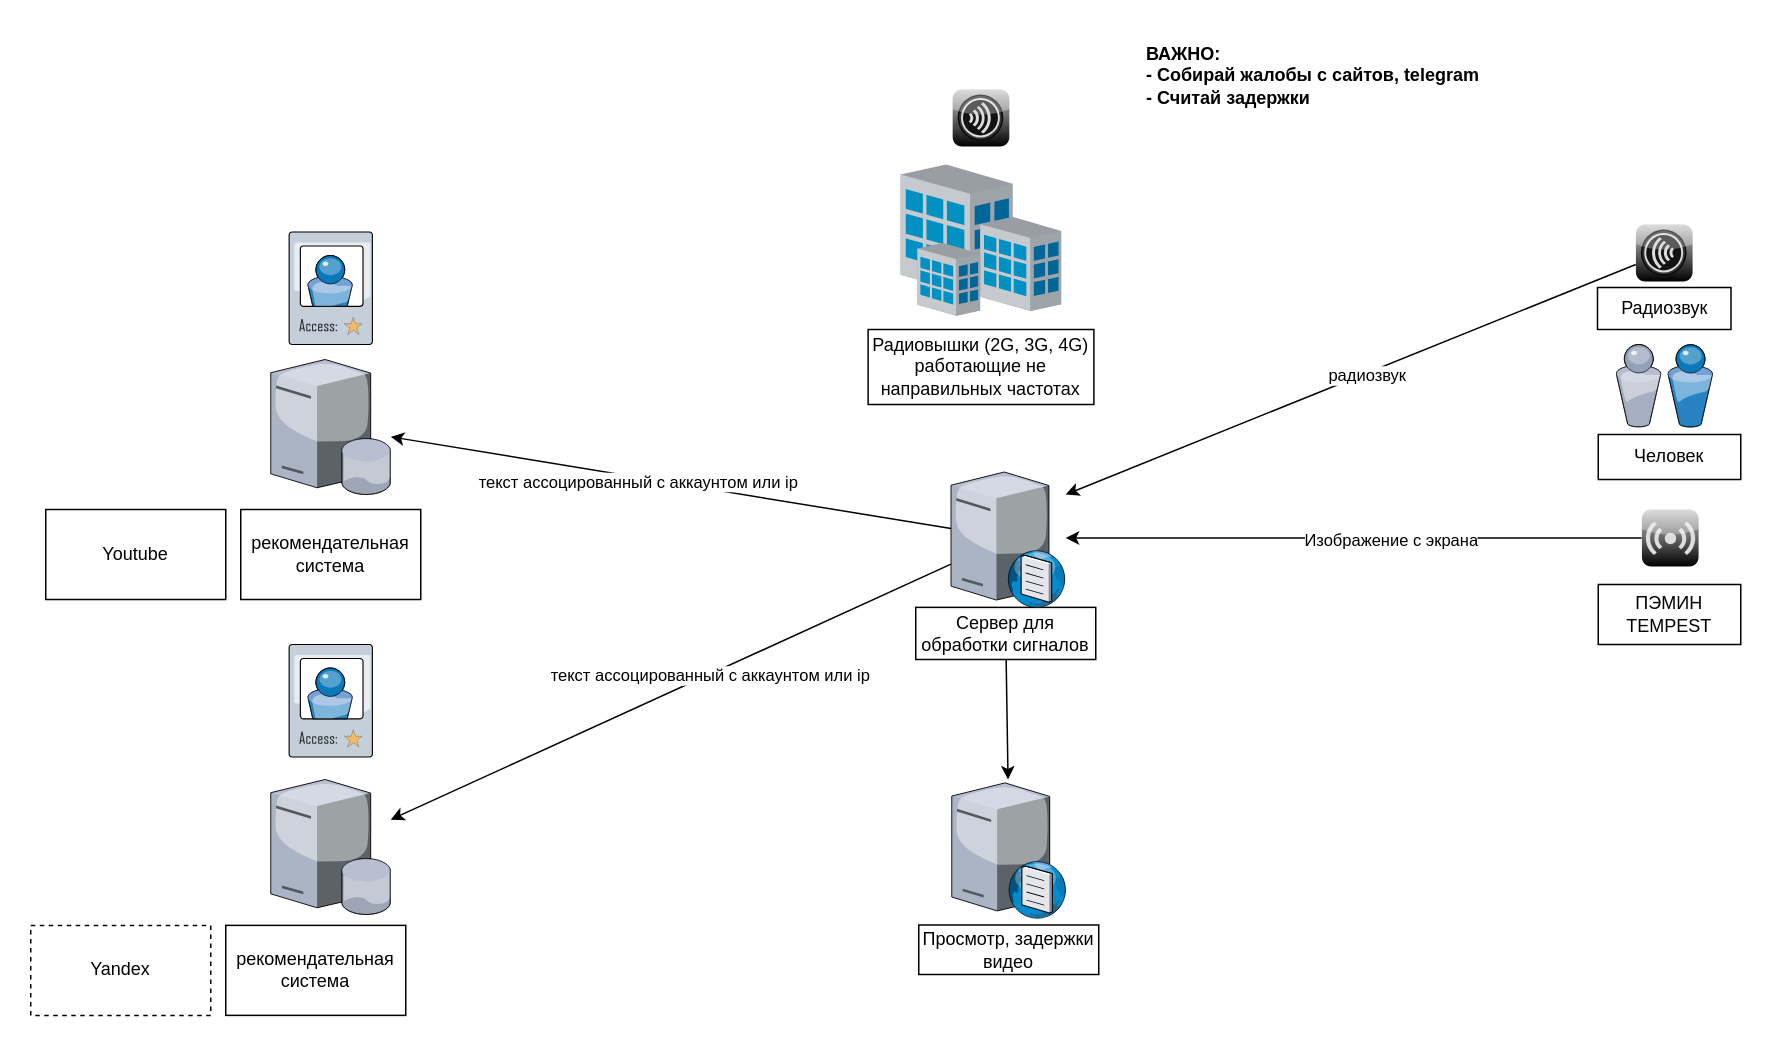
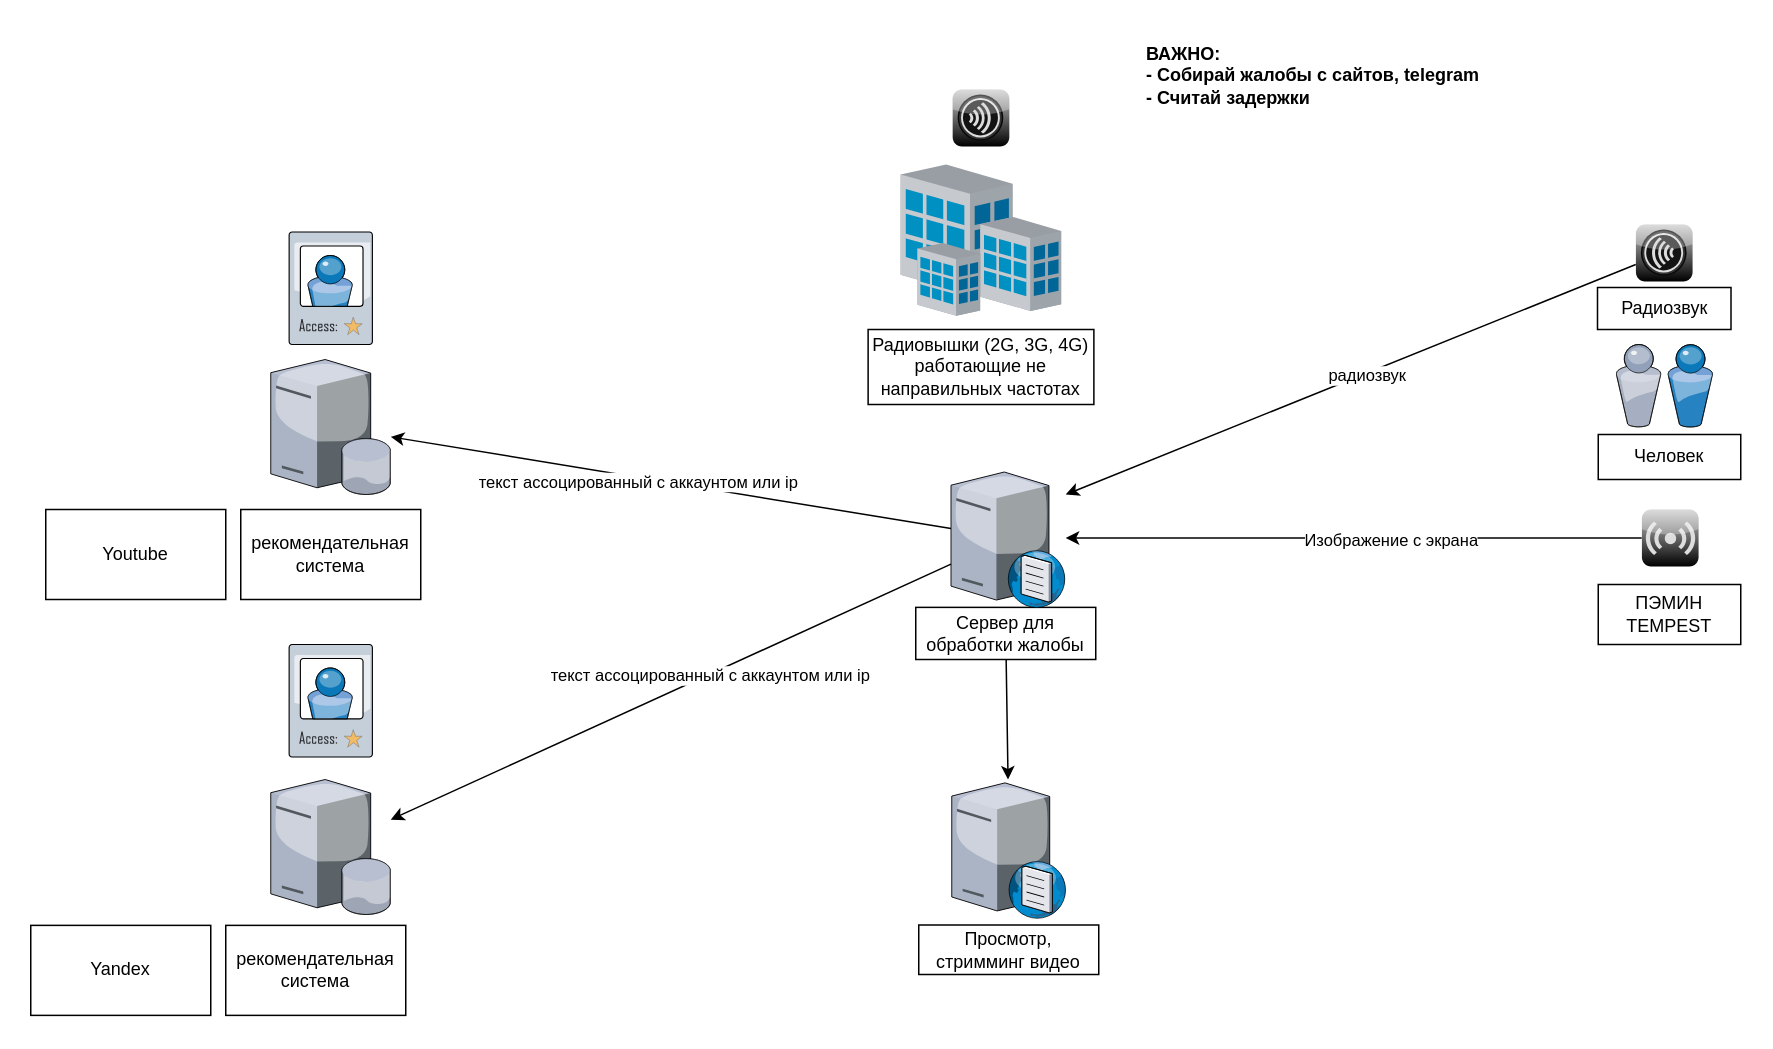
(1006, 634) -> (1006, 634)
(1009, 950) -> (1009, 950)
(121, 970) -> (121, 970)
